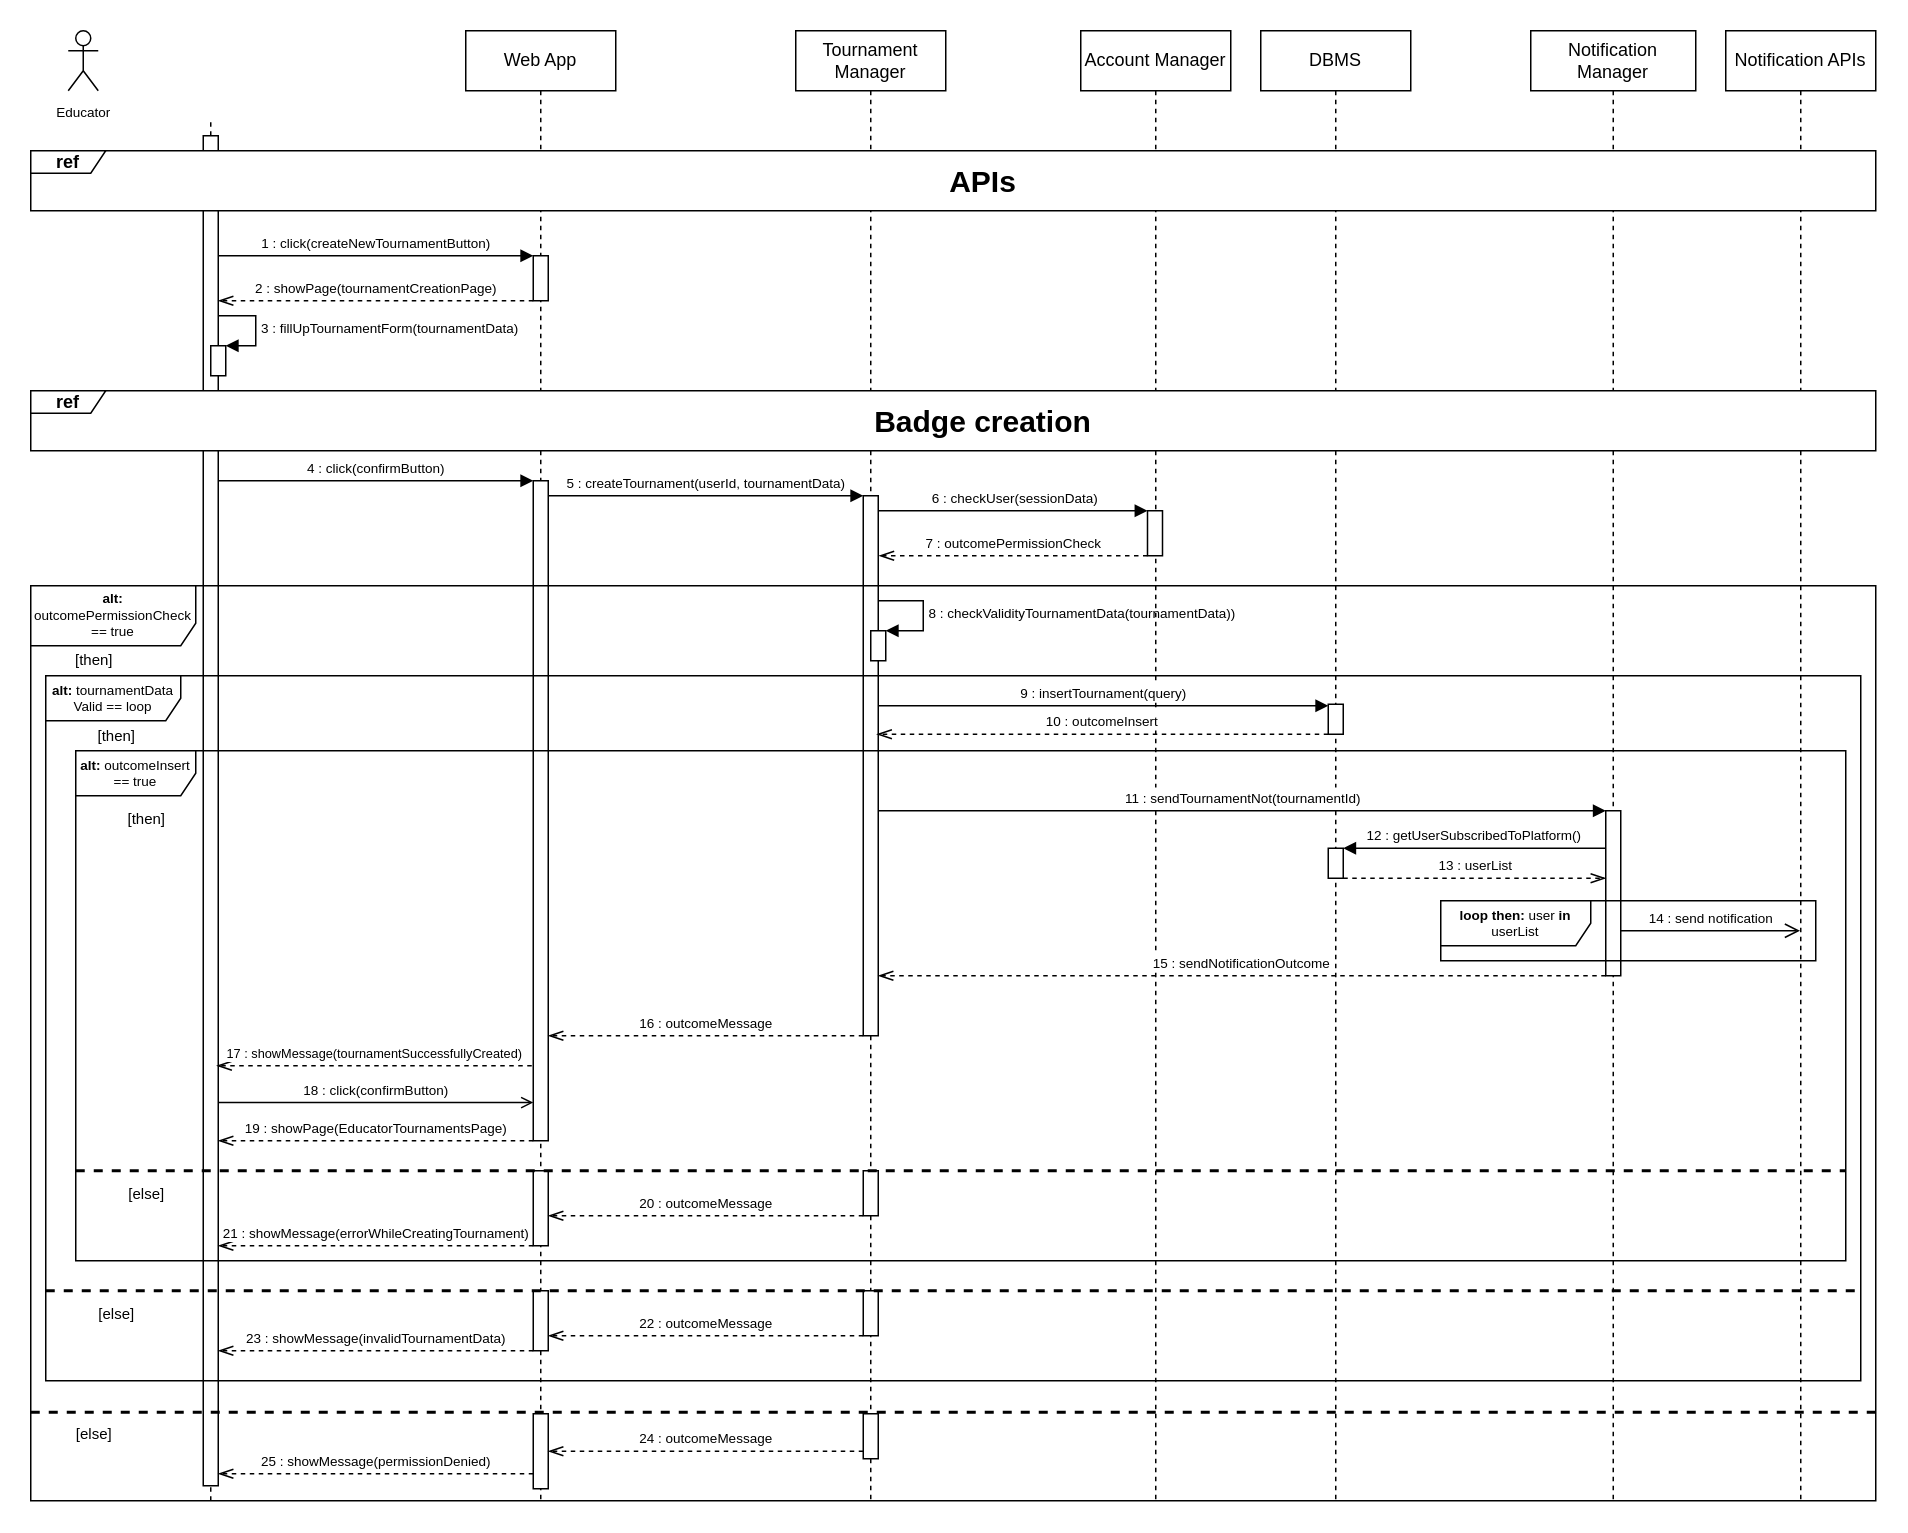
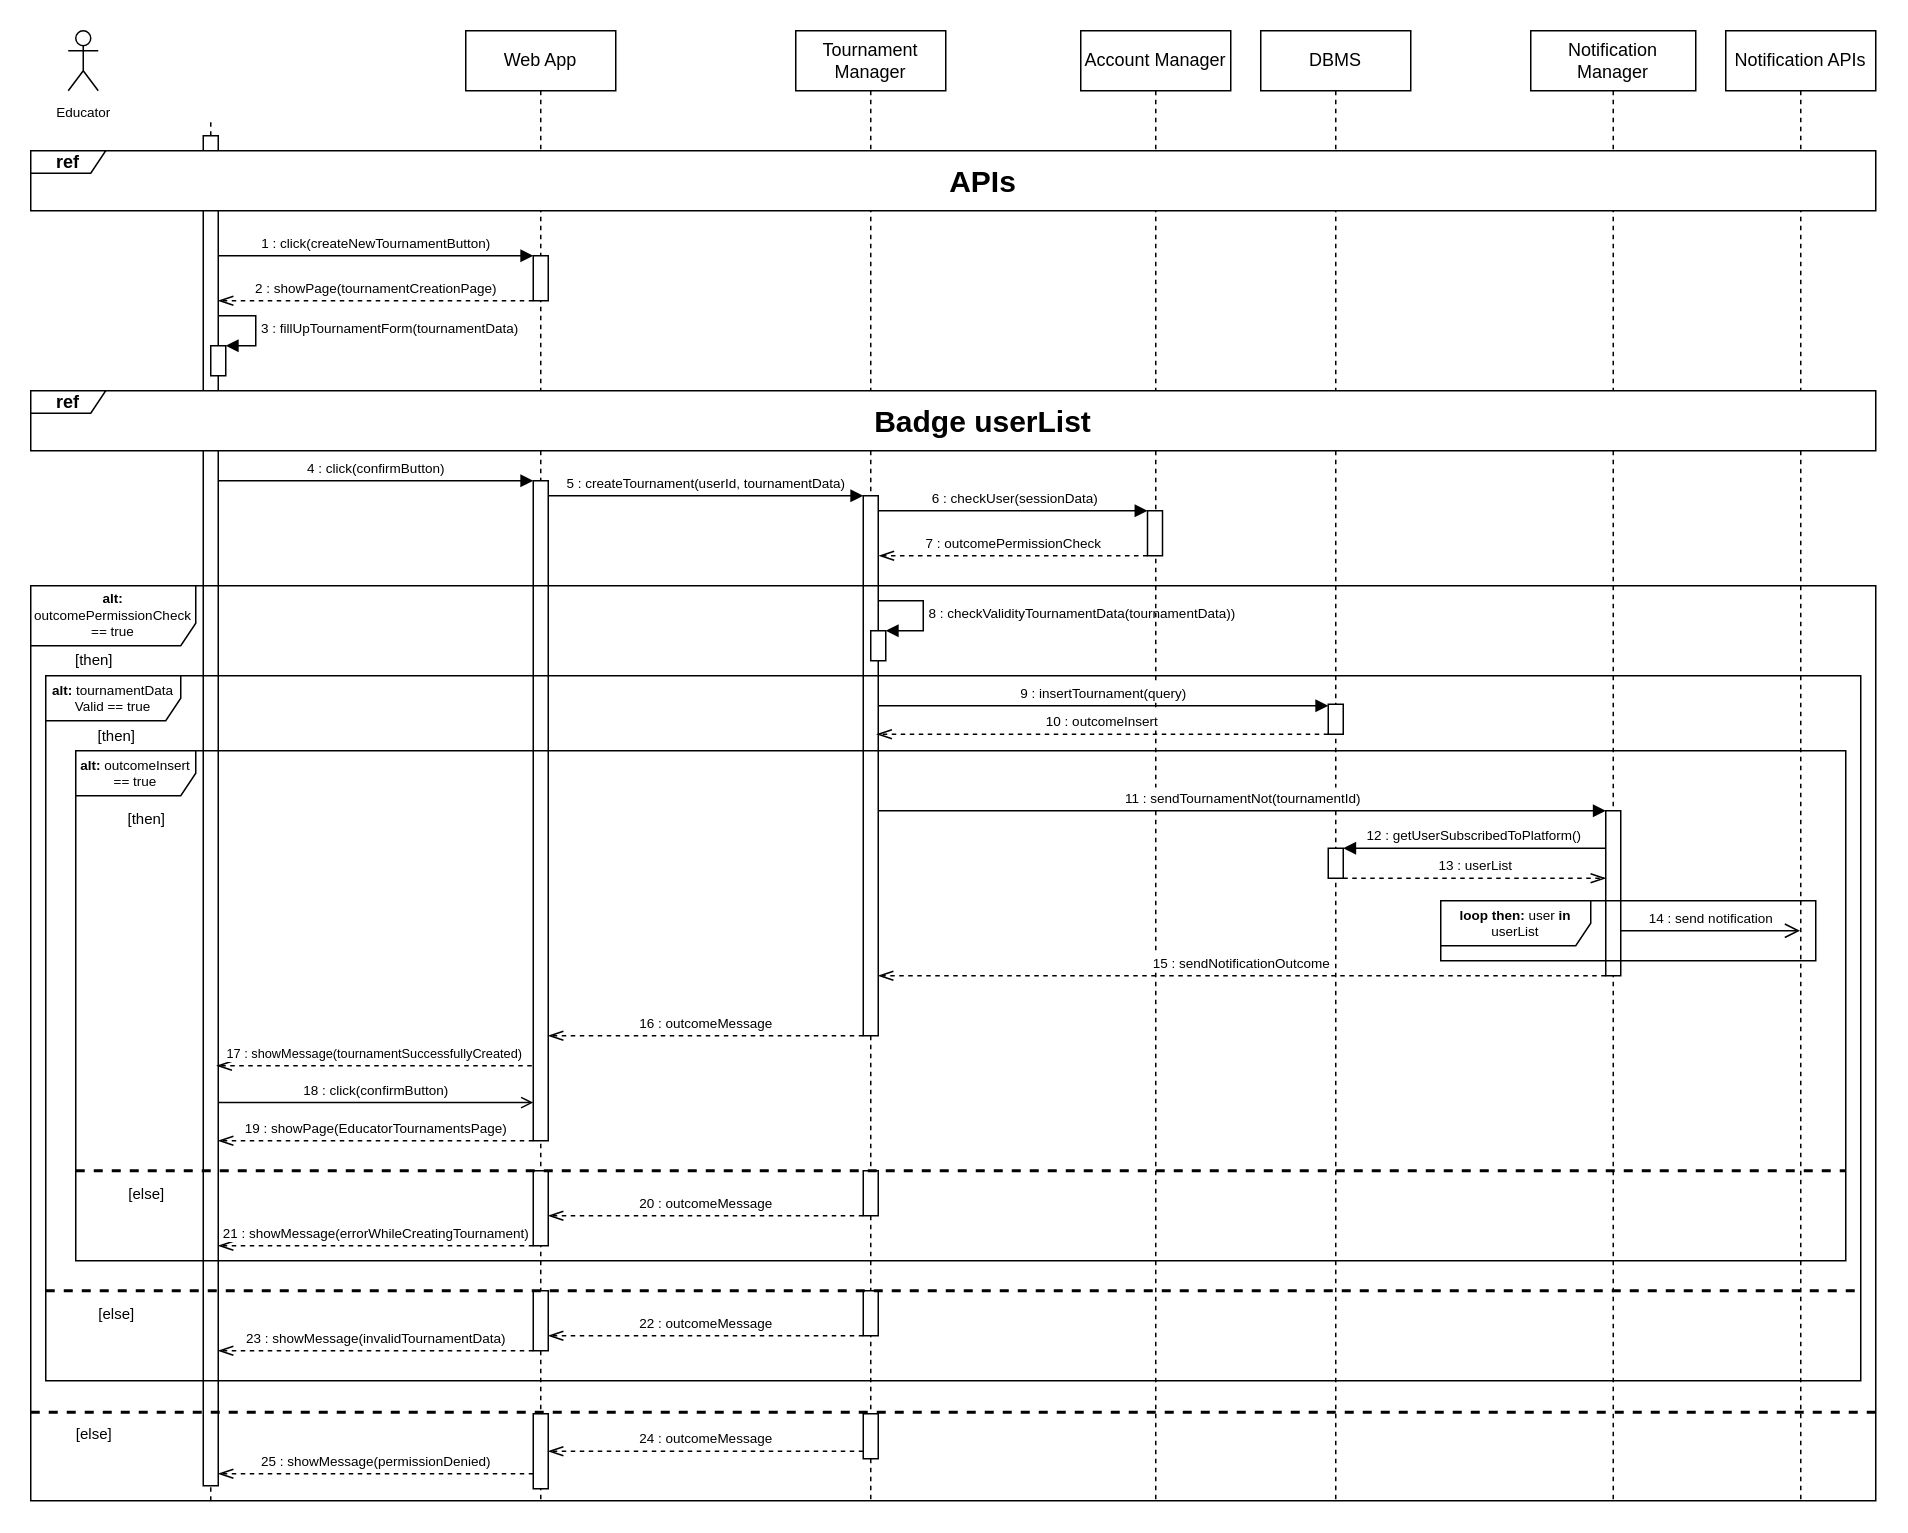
(983, 421) -> (983, 421)
(113, 698) -> (113, 698)
